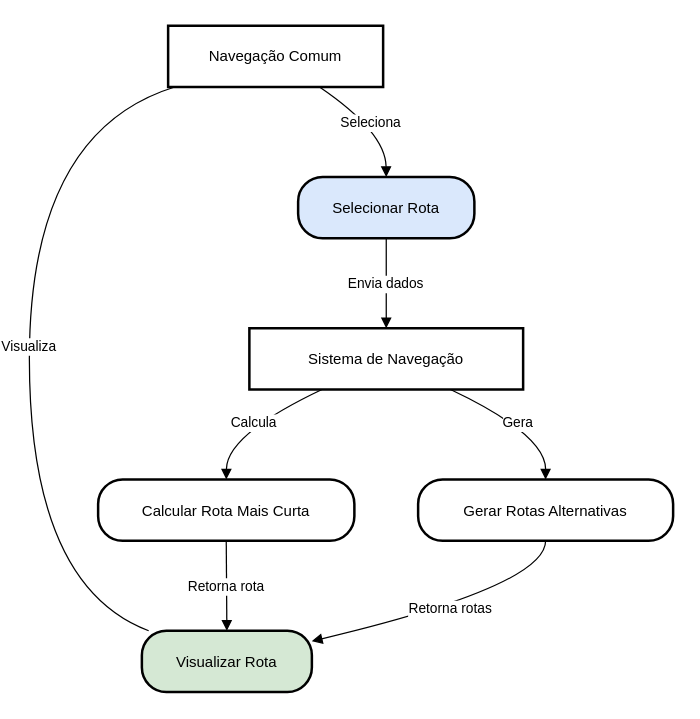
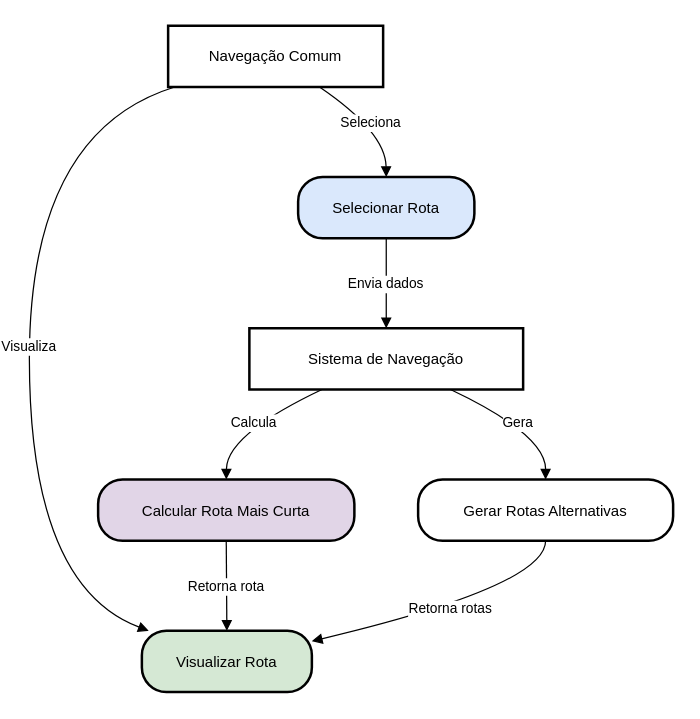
(226, 510) -> (226, 510)
(69, 558) -> (64, 555)
